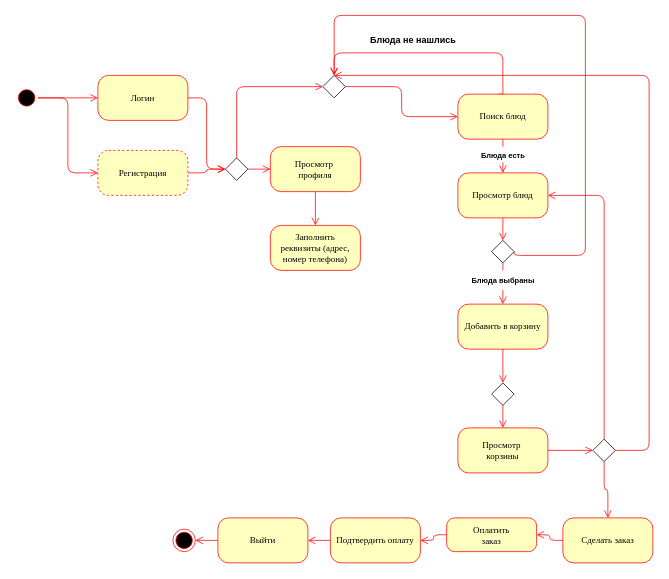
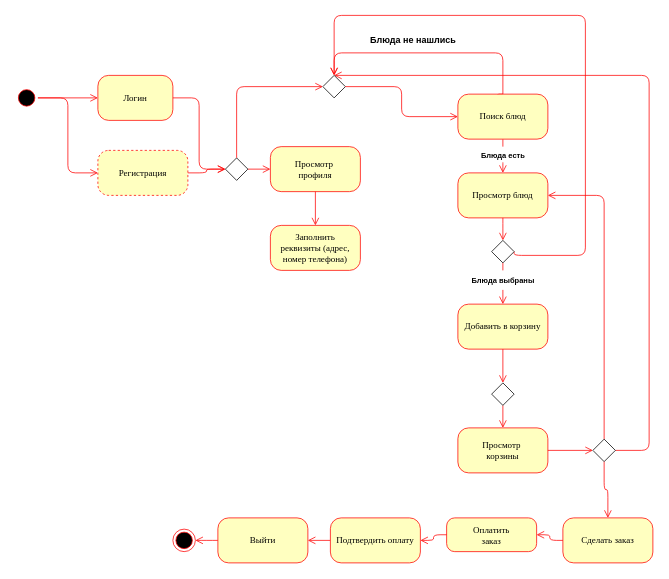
(143, 98) -> (135, 98)
